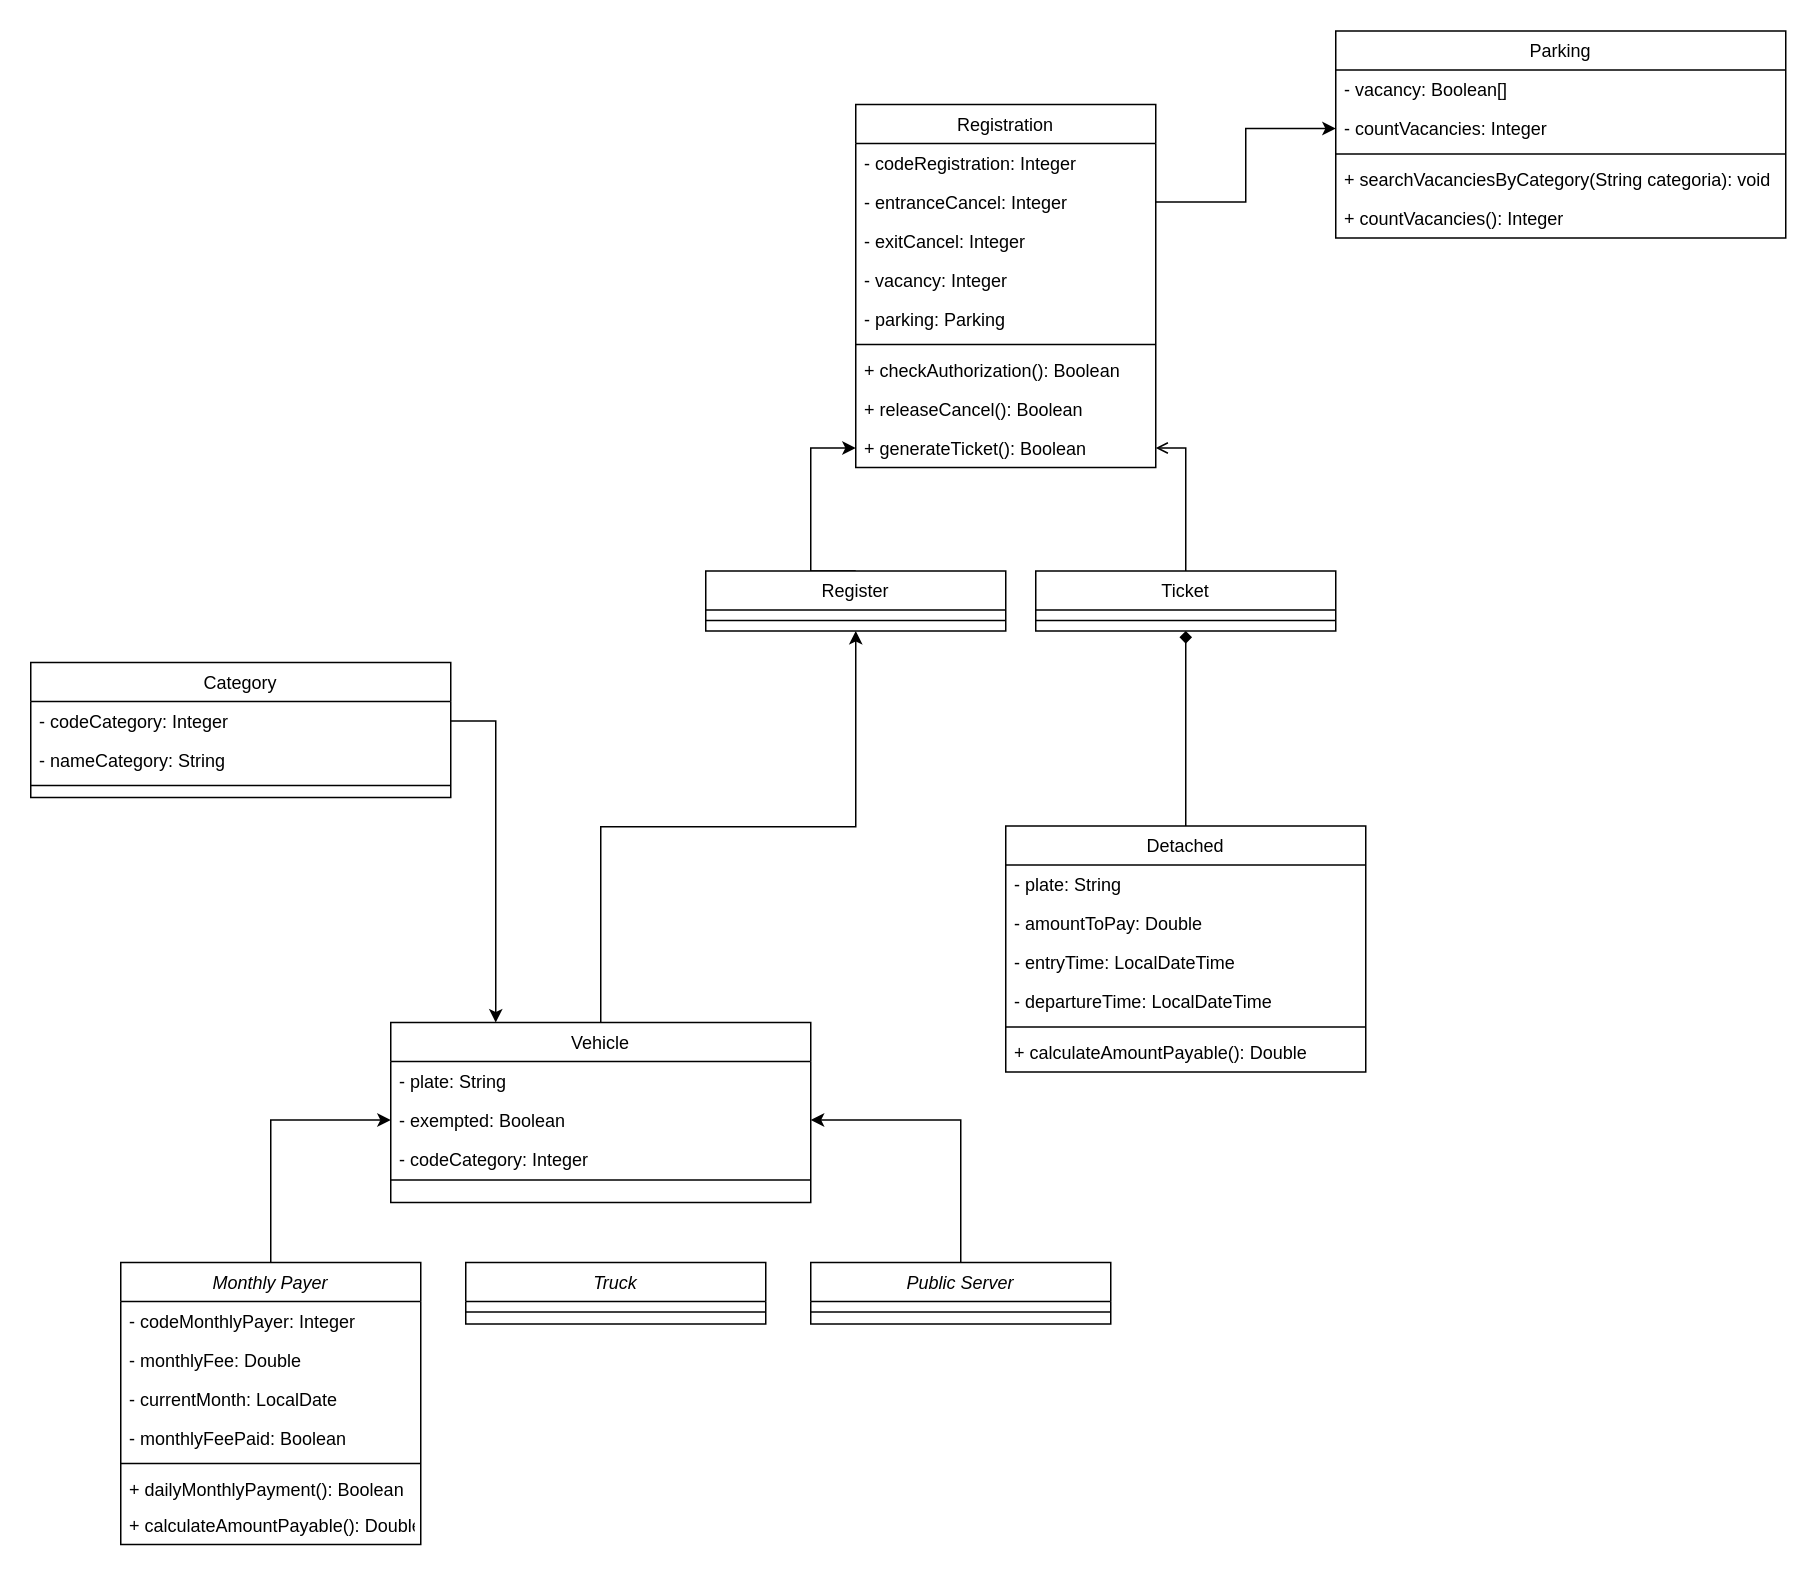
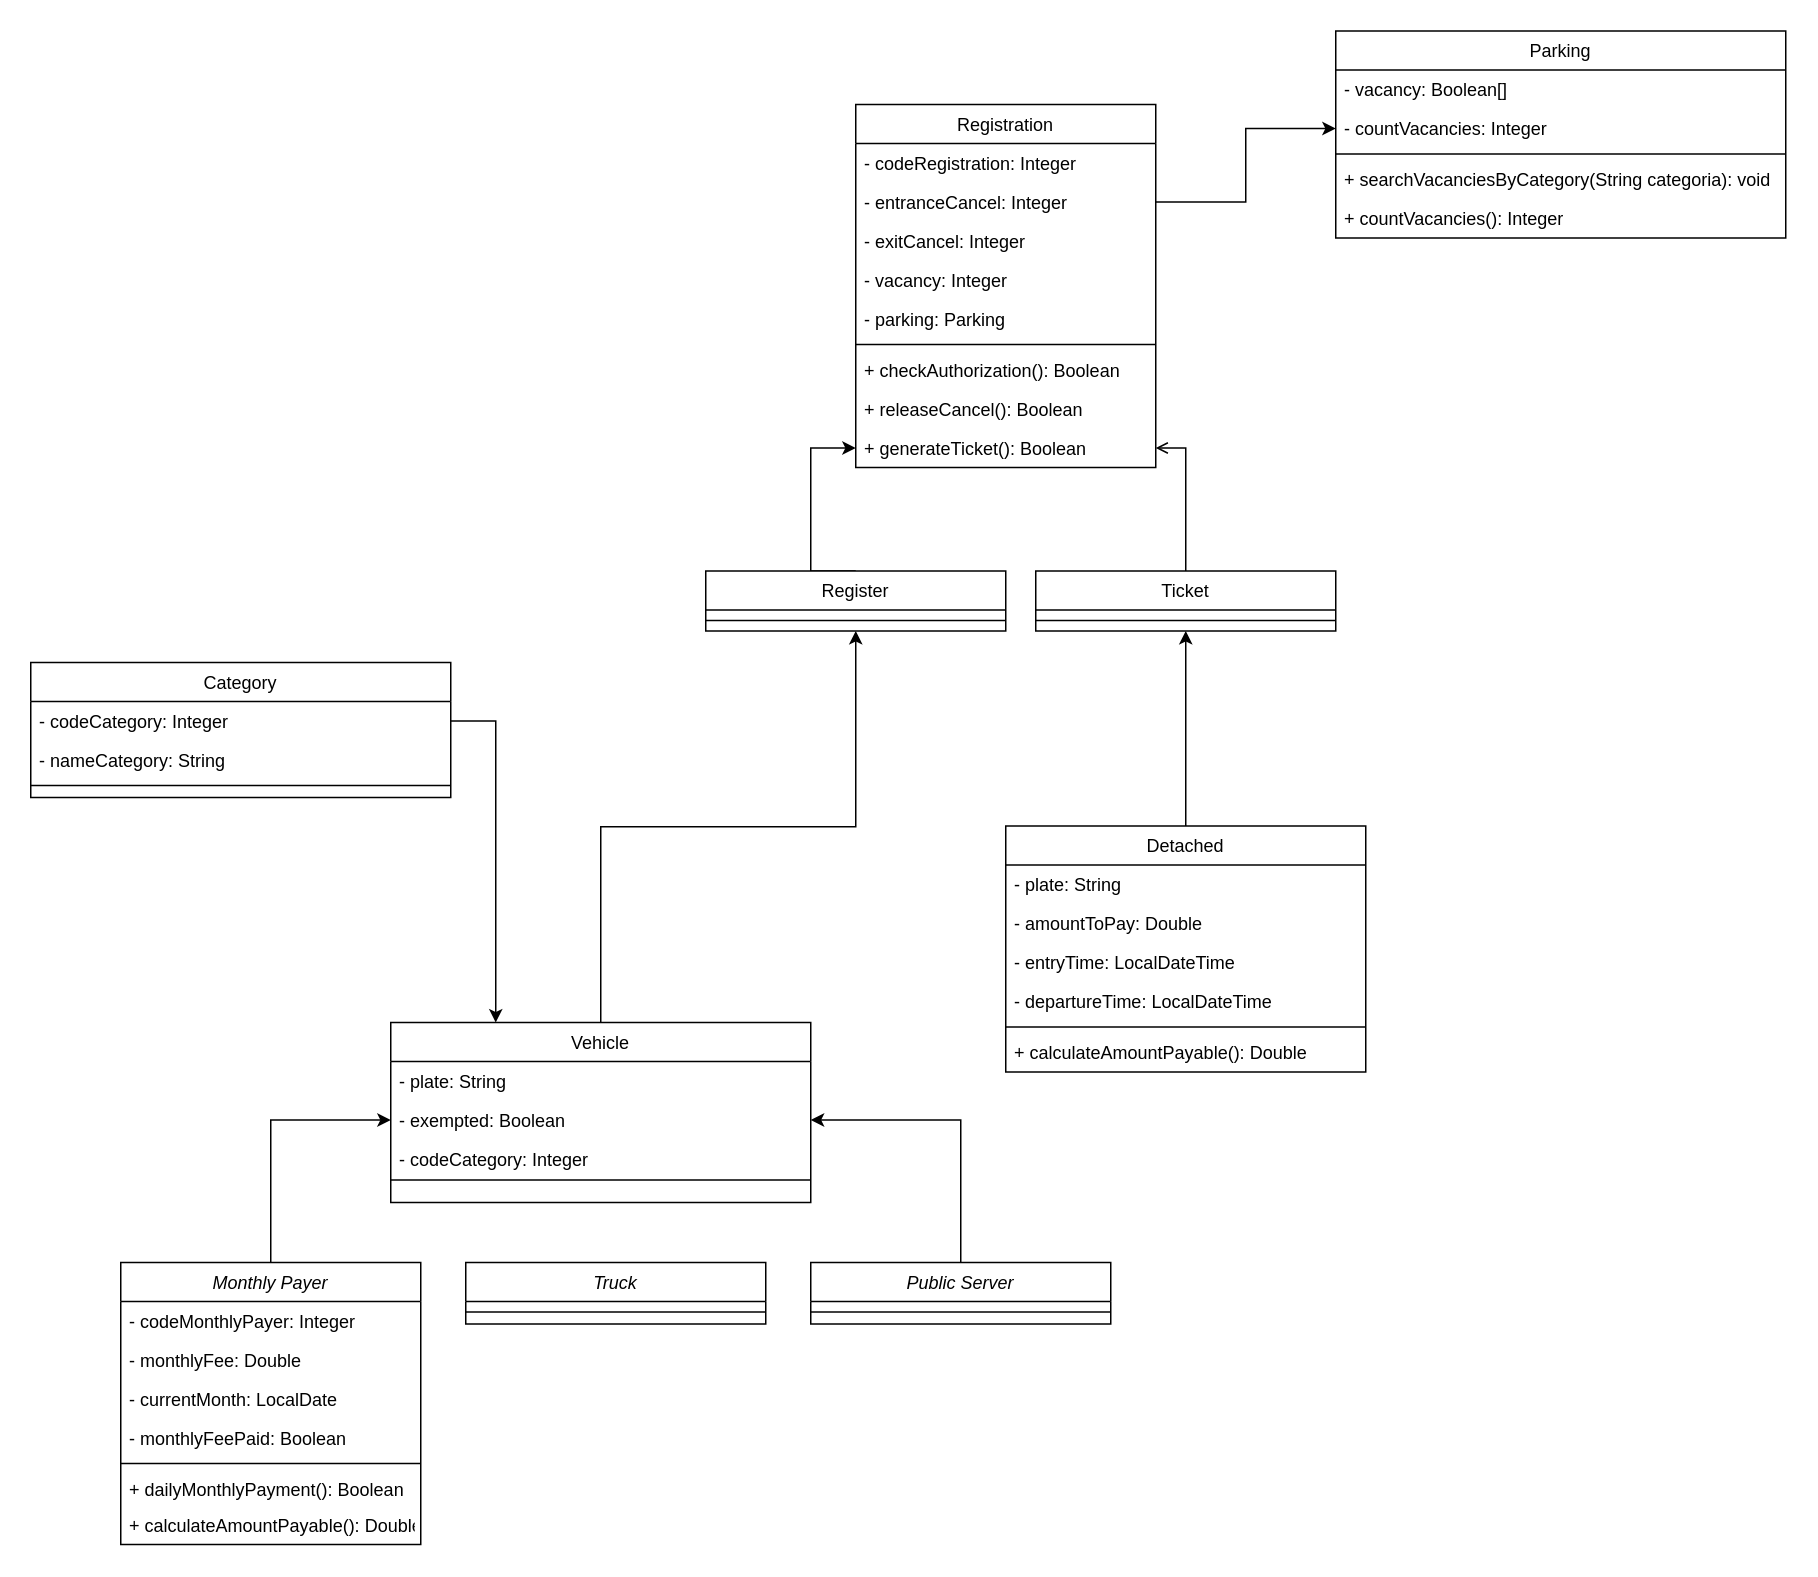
(1186, 643) -> (1186, 642)
